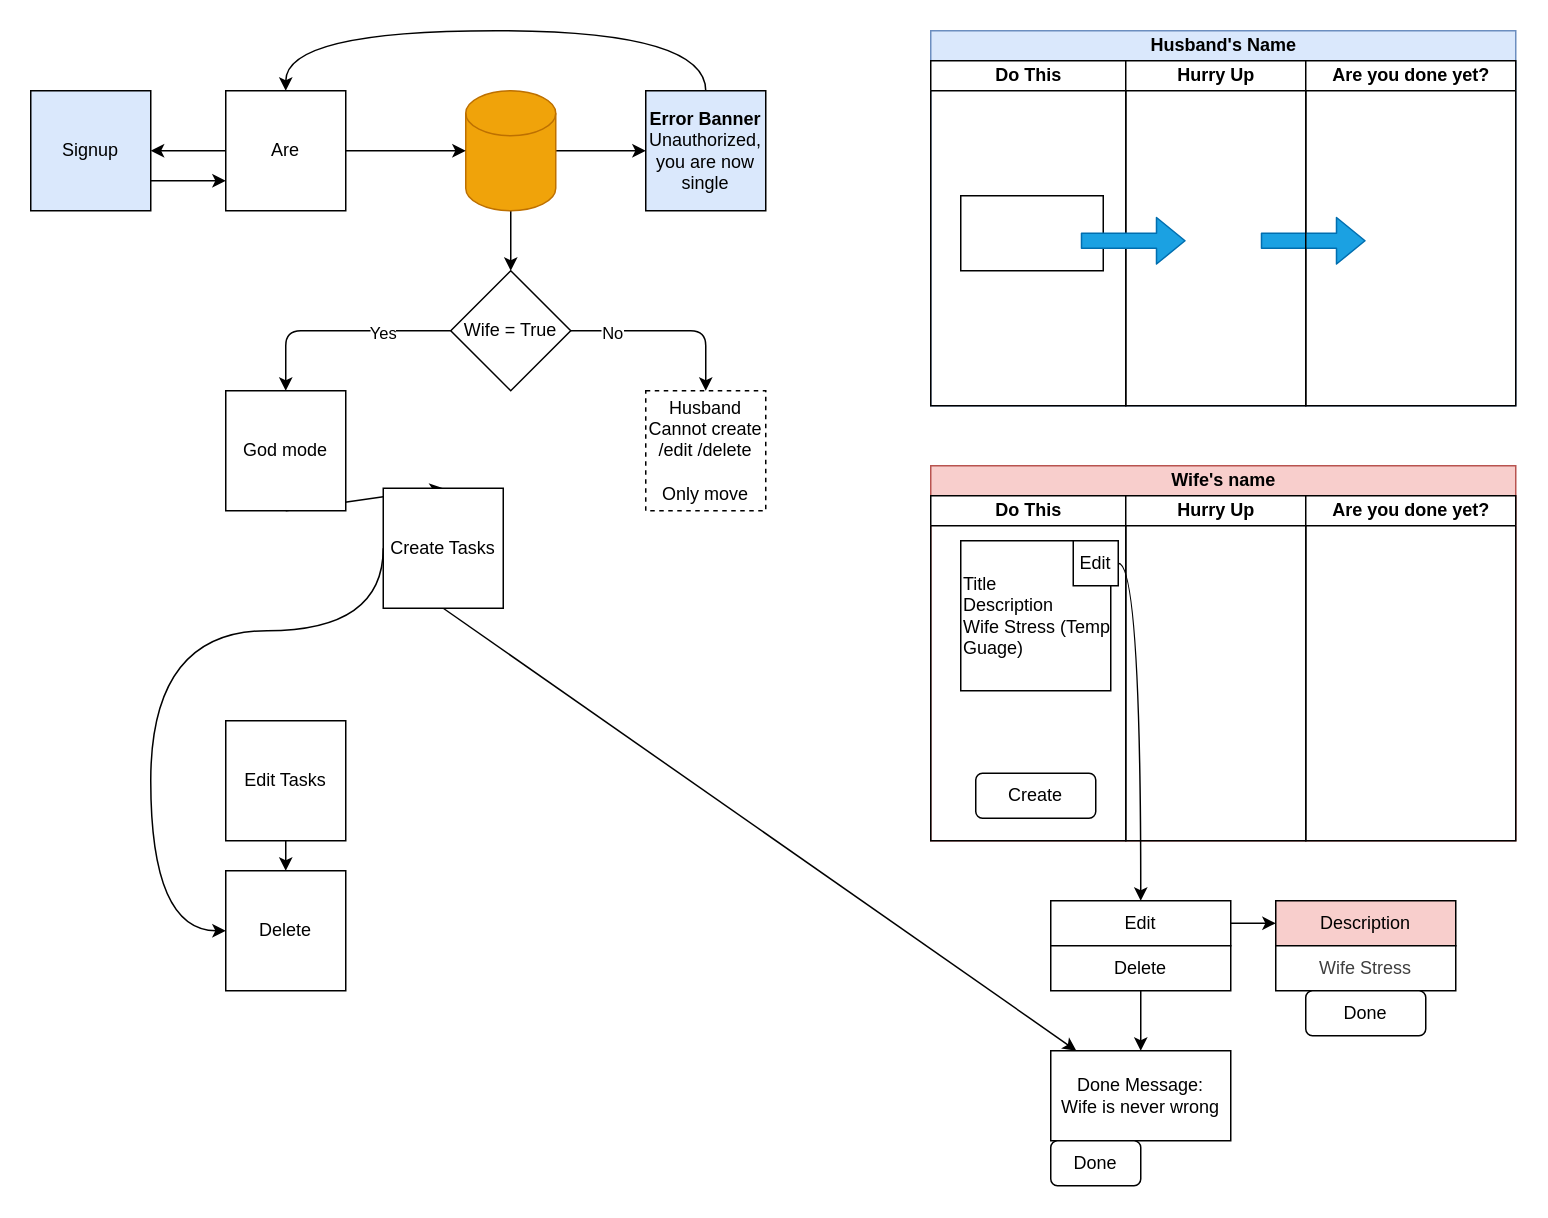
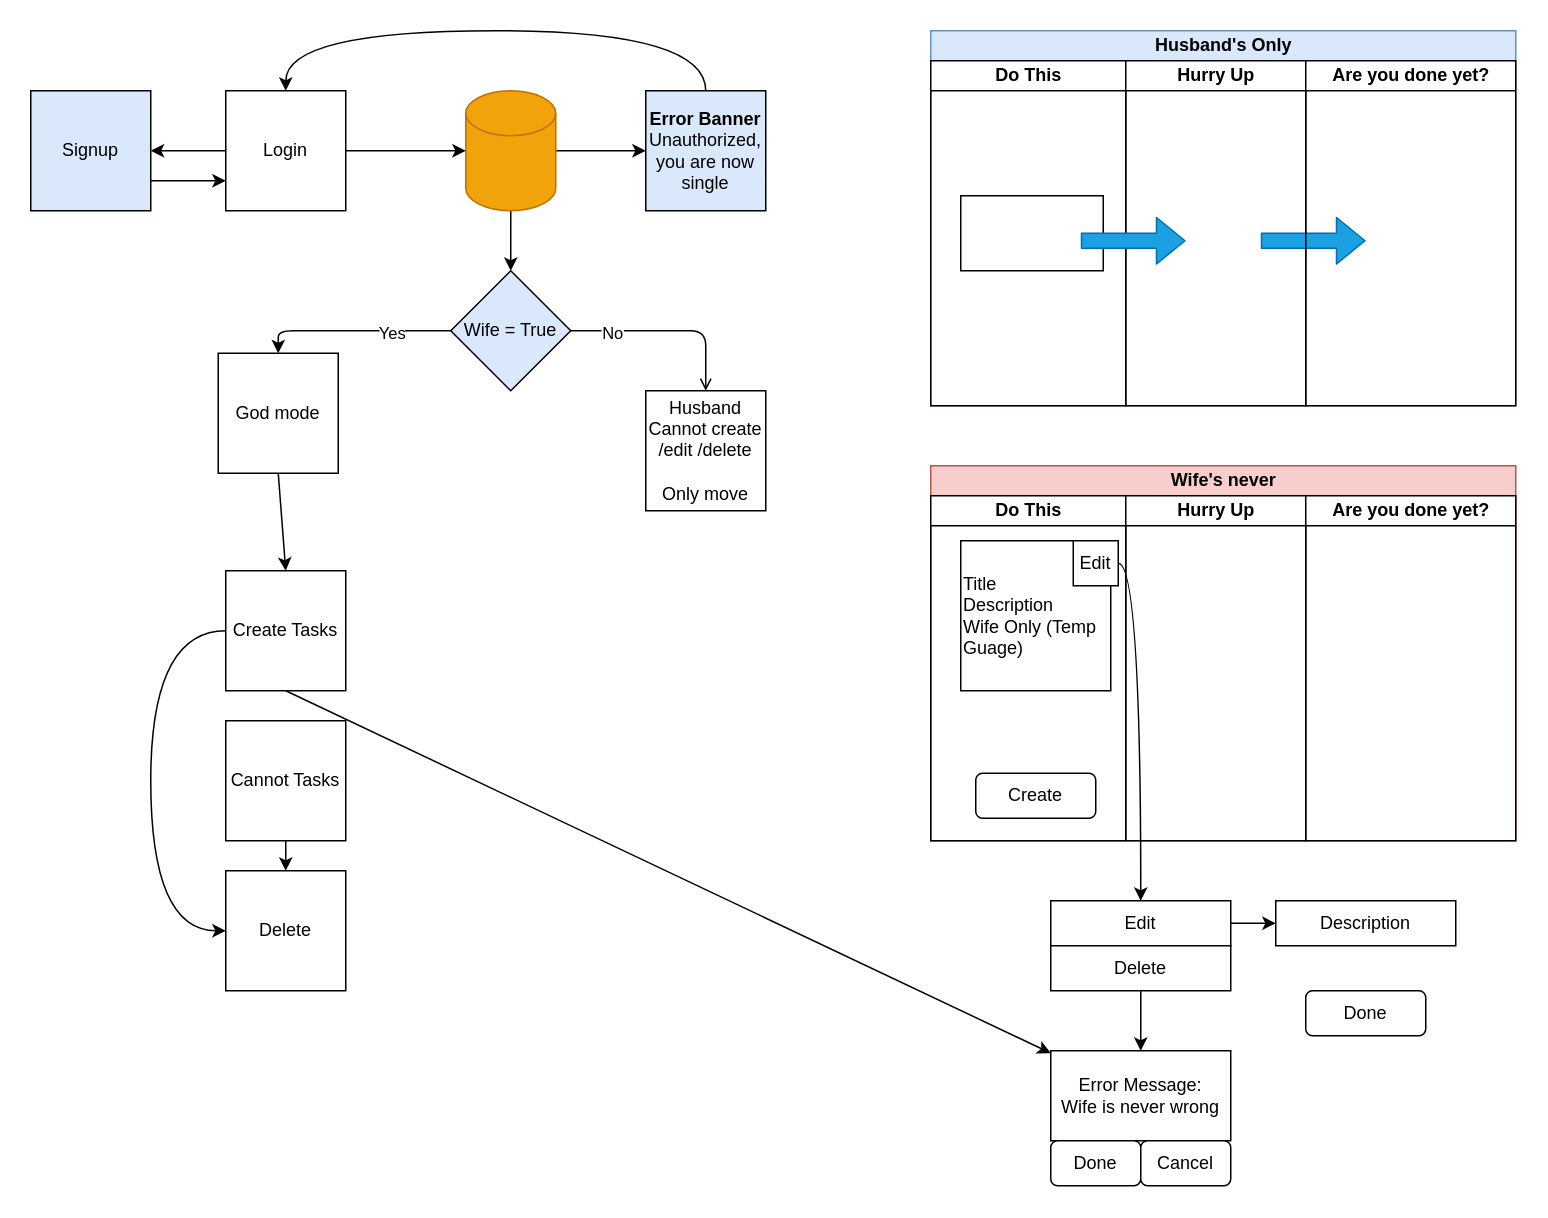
(1224, 46) -> (1224, 46)
(286, 151) -> (286, 151)
(511, 331) -> (511, 331)
(706, 379) -> (706, 381)
(286, 451) -> (278, 413)
(706, 451) -> (706, 451)
(1224, 481) -> (1224, 481)
(443, 548) -> (286, 631)
(1037, 616) -> (1037, 616)
(286, 781) -> (286, 781)
(1366, 923) -> (1366, 923)
(1366, 968) -> none
(1141, 1096) -> (1141, 1096)
none -> (1186, 1163)
